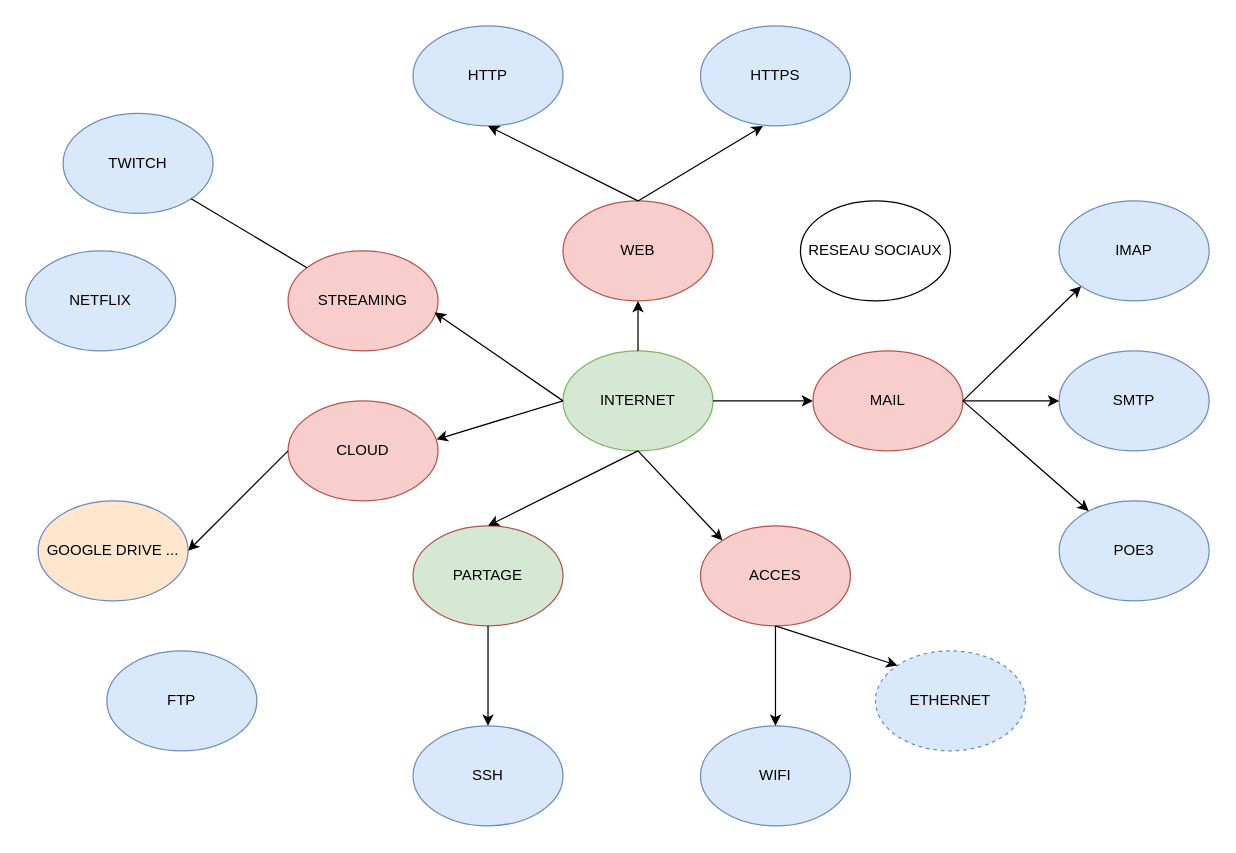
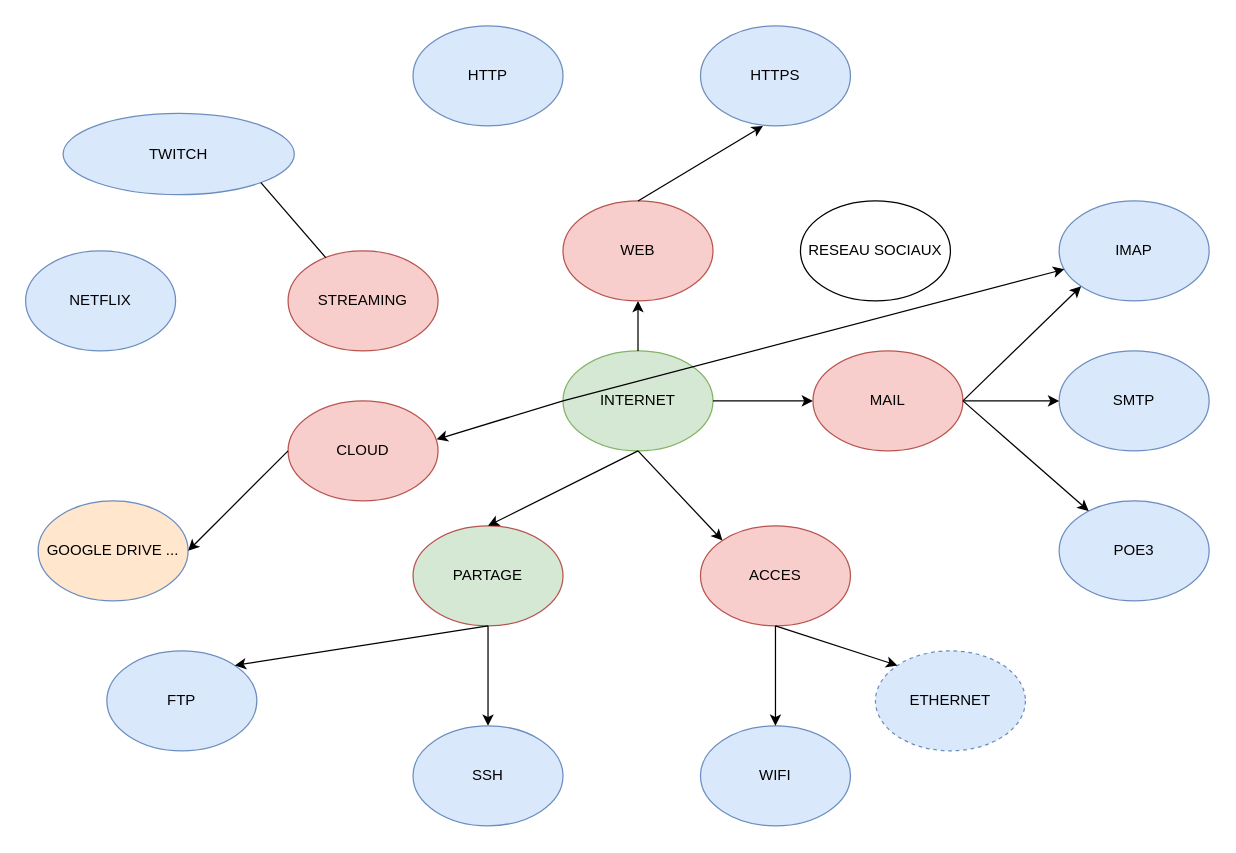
(138, 163) -> (179, 154)
(566, 165) -> none
(501, 357) -> (811, 336)
none -> (364, 645)
